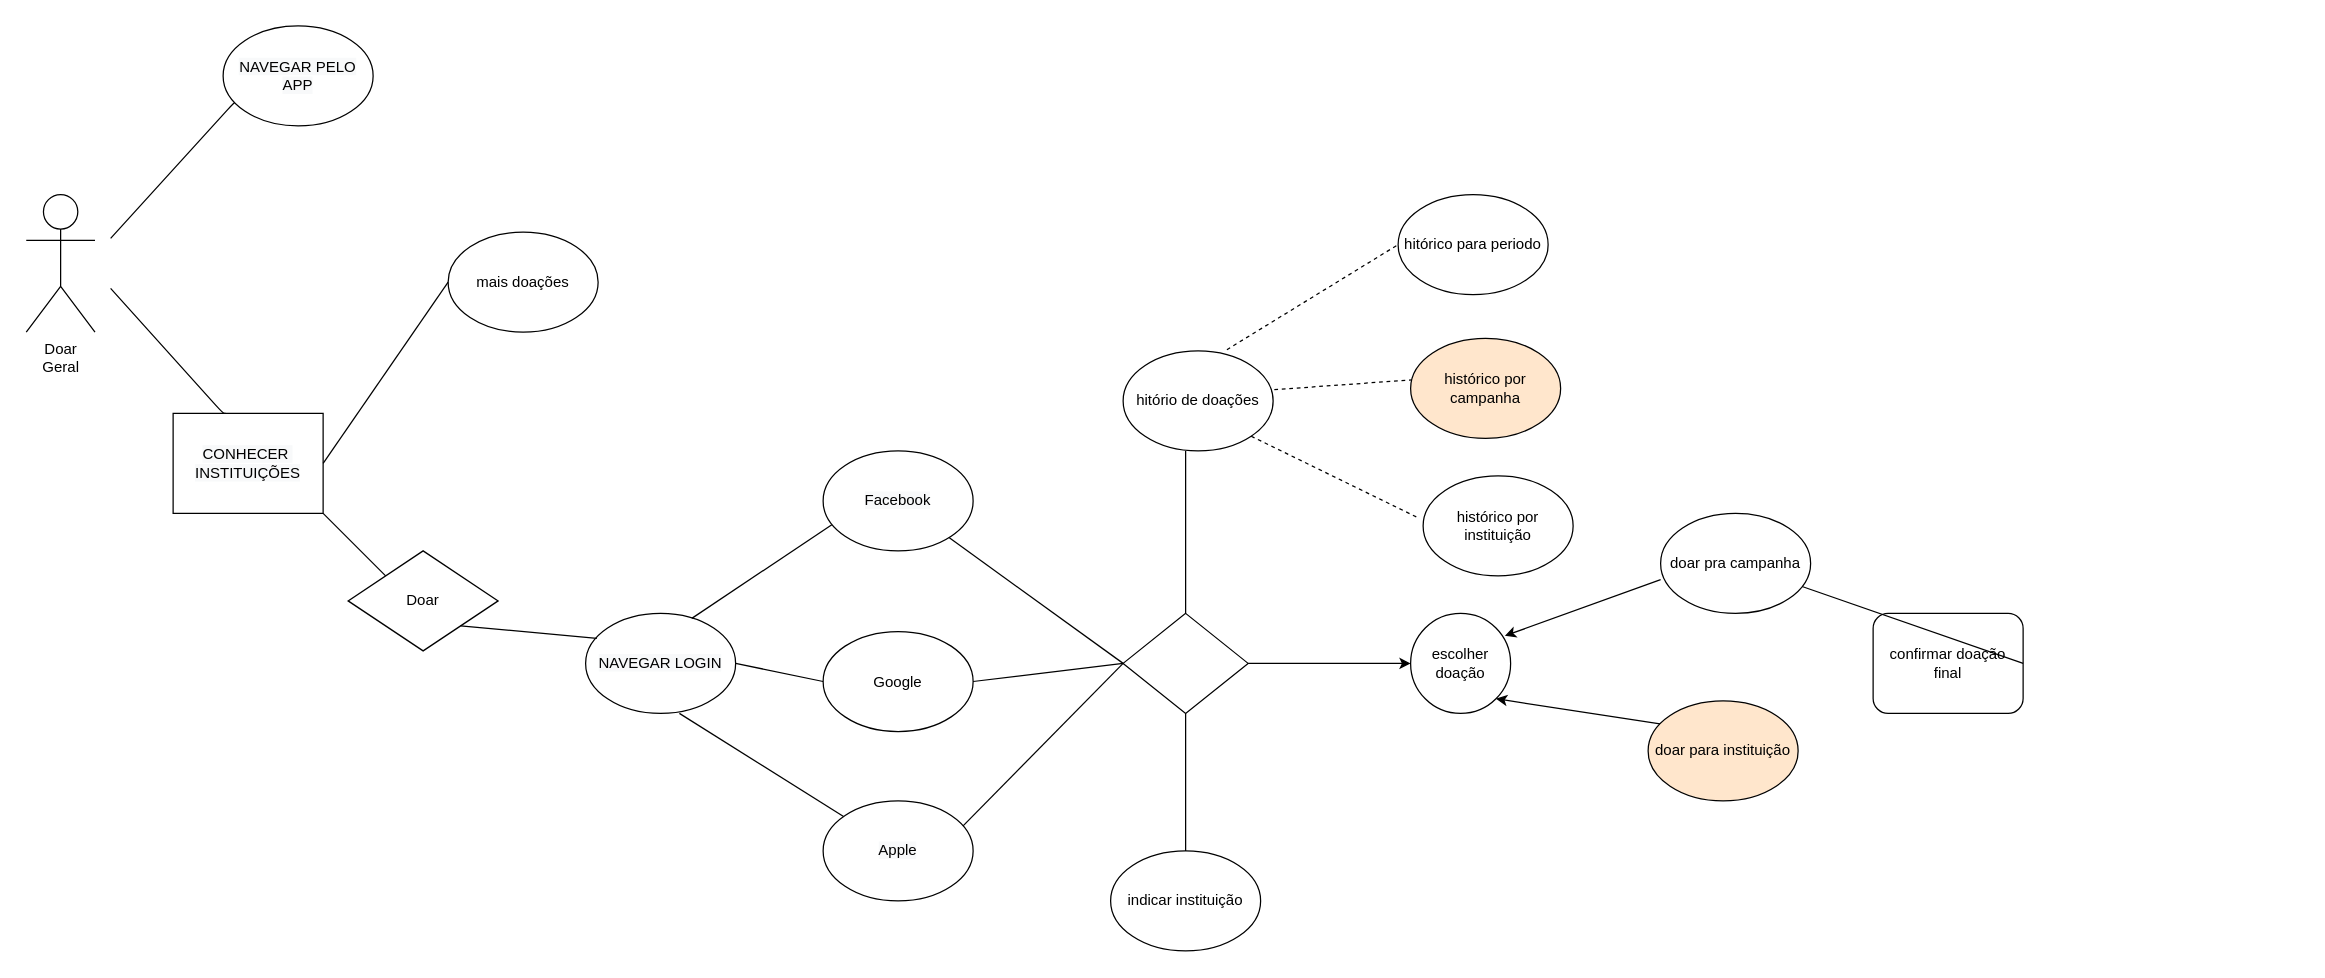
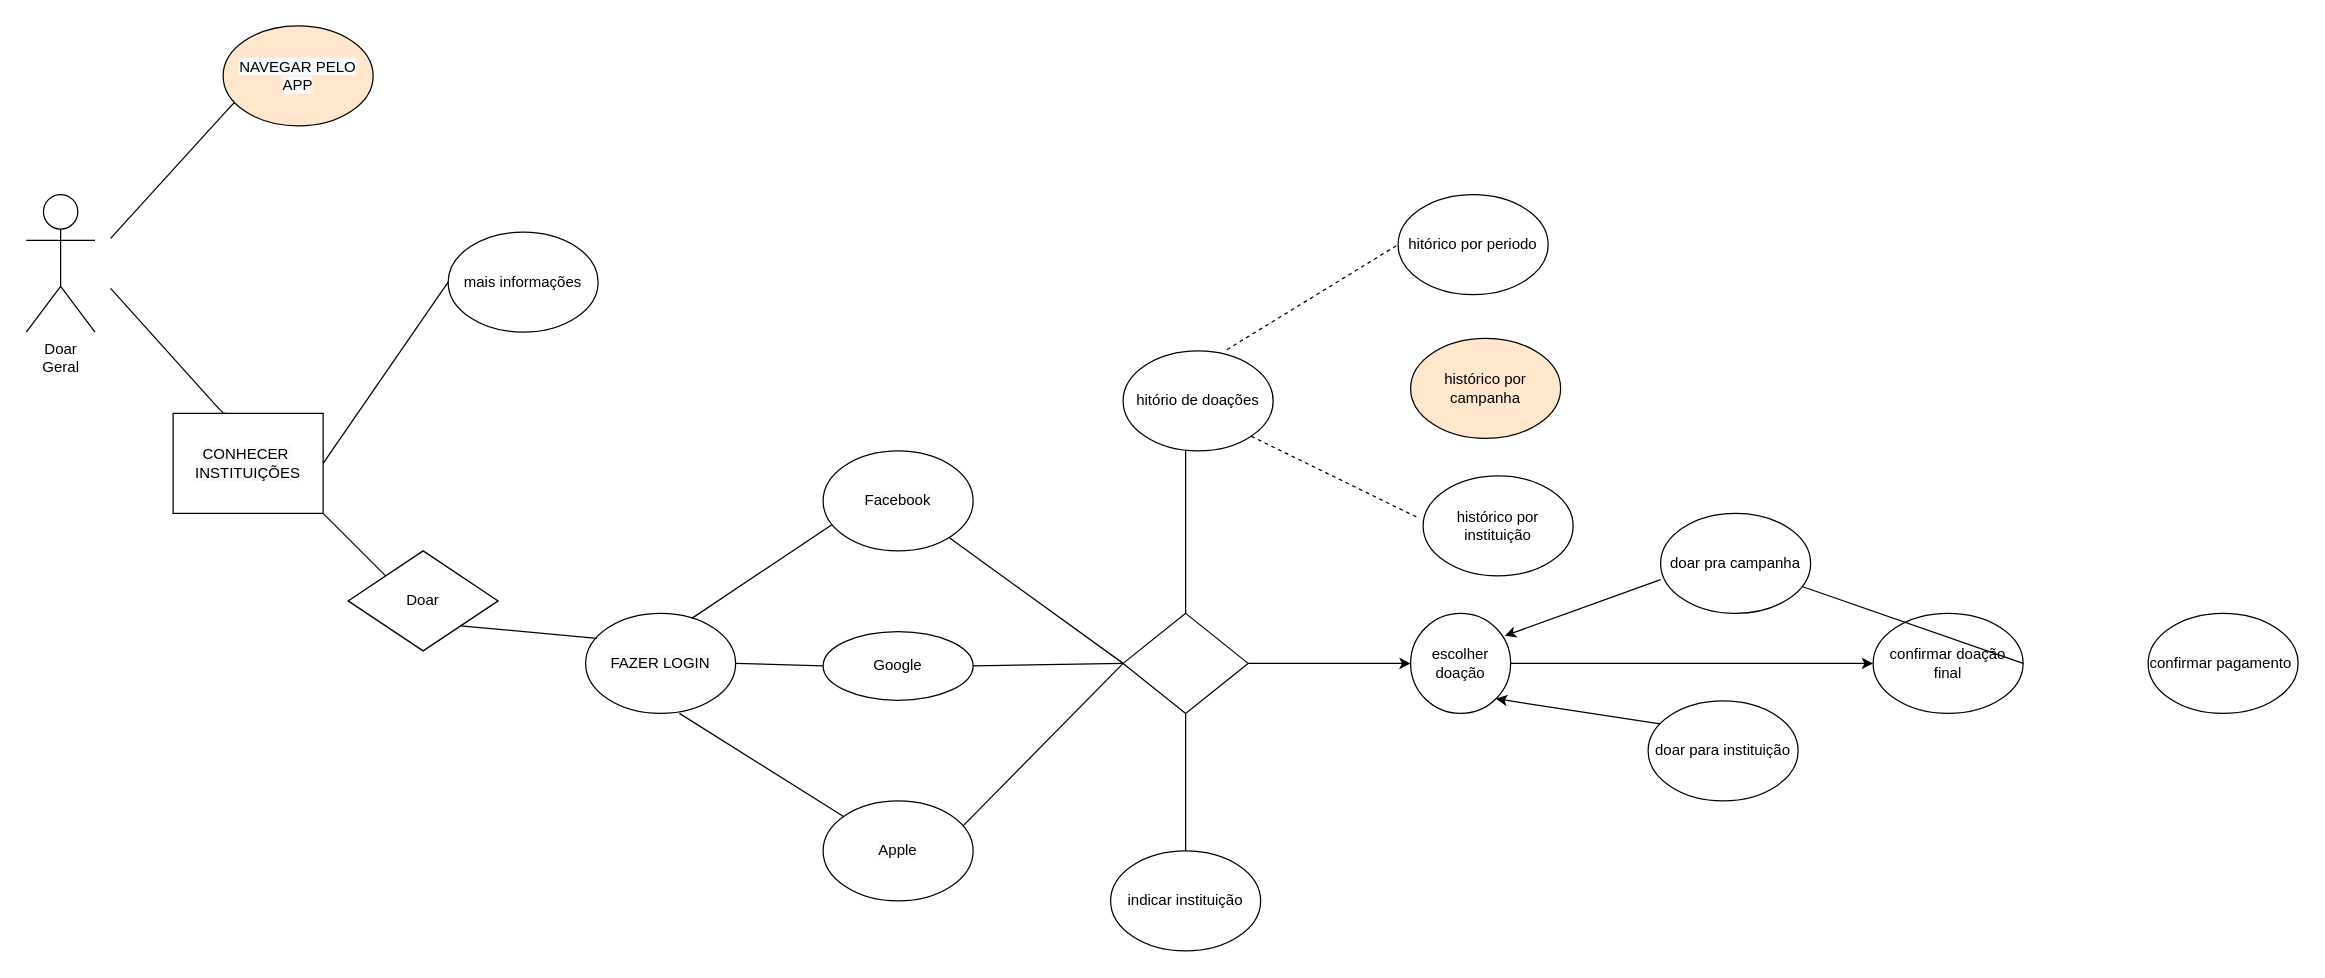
(298, 76) -> (298, 76)
(1473, 244) -> (1473, 244)
(523, 282) -> (523, 282)
(1343, 384) -> none
(661, 663) -> (661, 663)
none -> (1688, 663)
(1948, 663) -> (1948, 663)
none -> (2223, 663)
(898, 681) -> (898, 666)
(1723, 751) -> (1723, 751)
